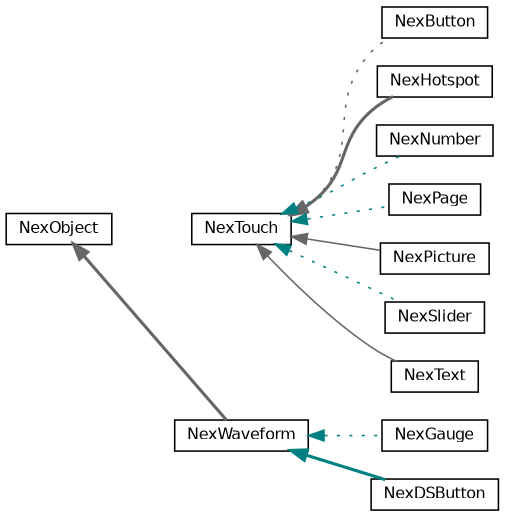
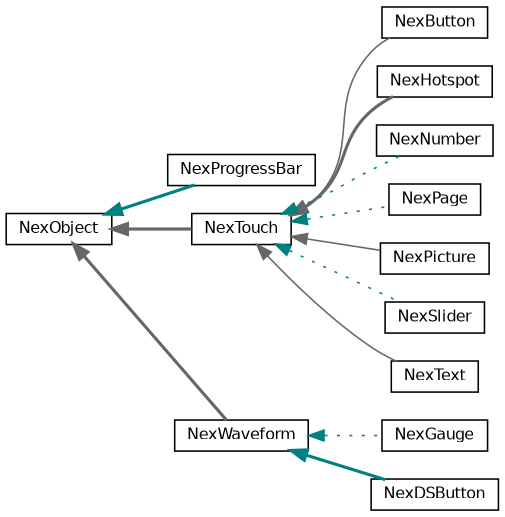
(344, 120) -> (344, 120)
none -> (241, 170)
none -> (160, 229)
